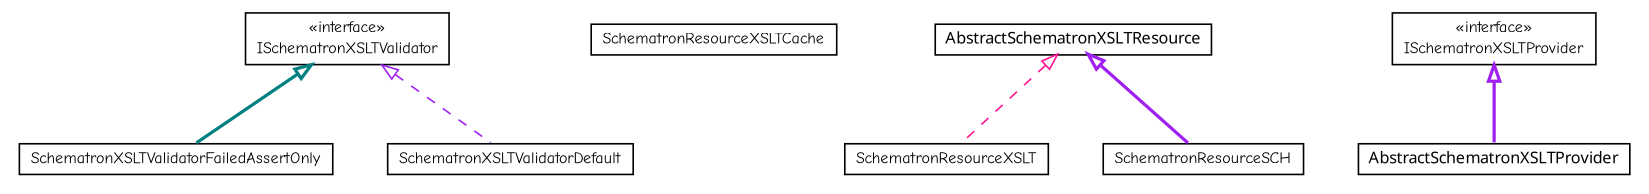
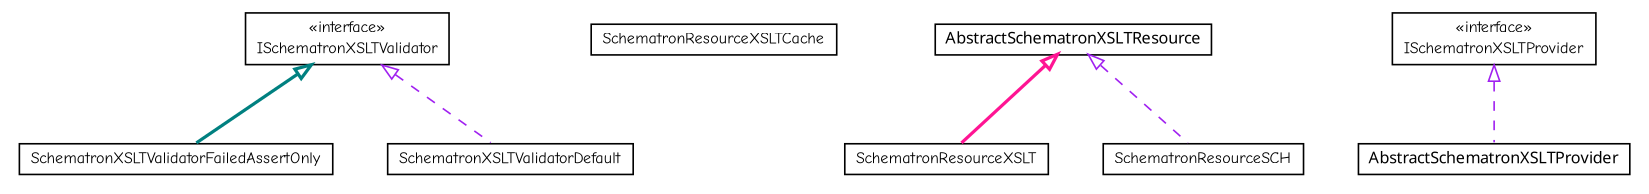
(1003, 104) -> (1003, 104)
(1144, 104) -> (1144, 104)
(1494, 112) -> (1494, 112)
